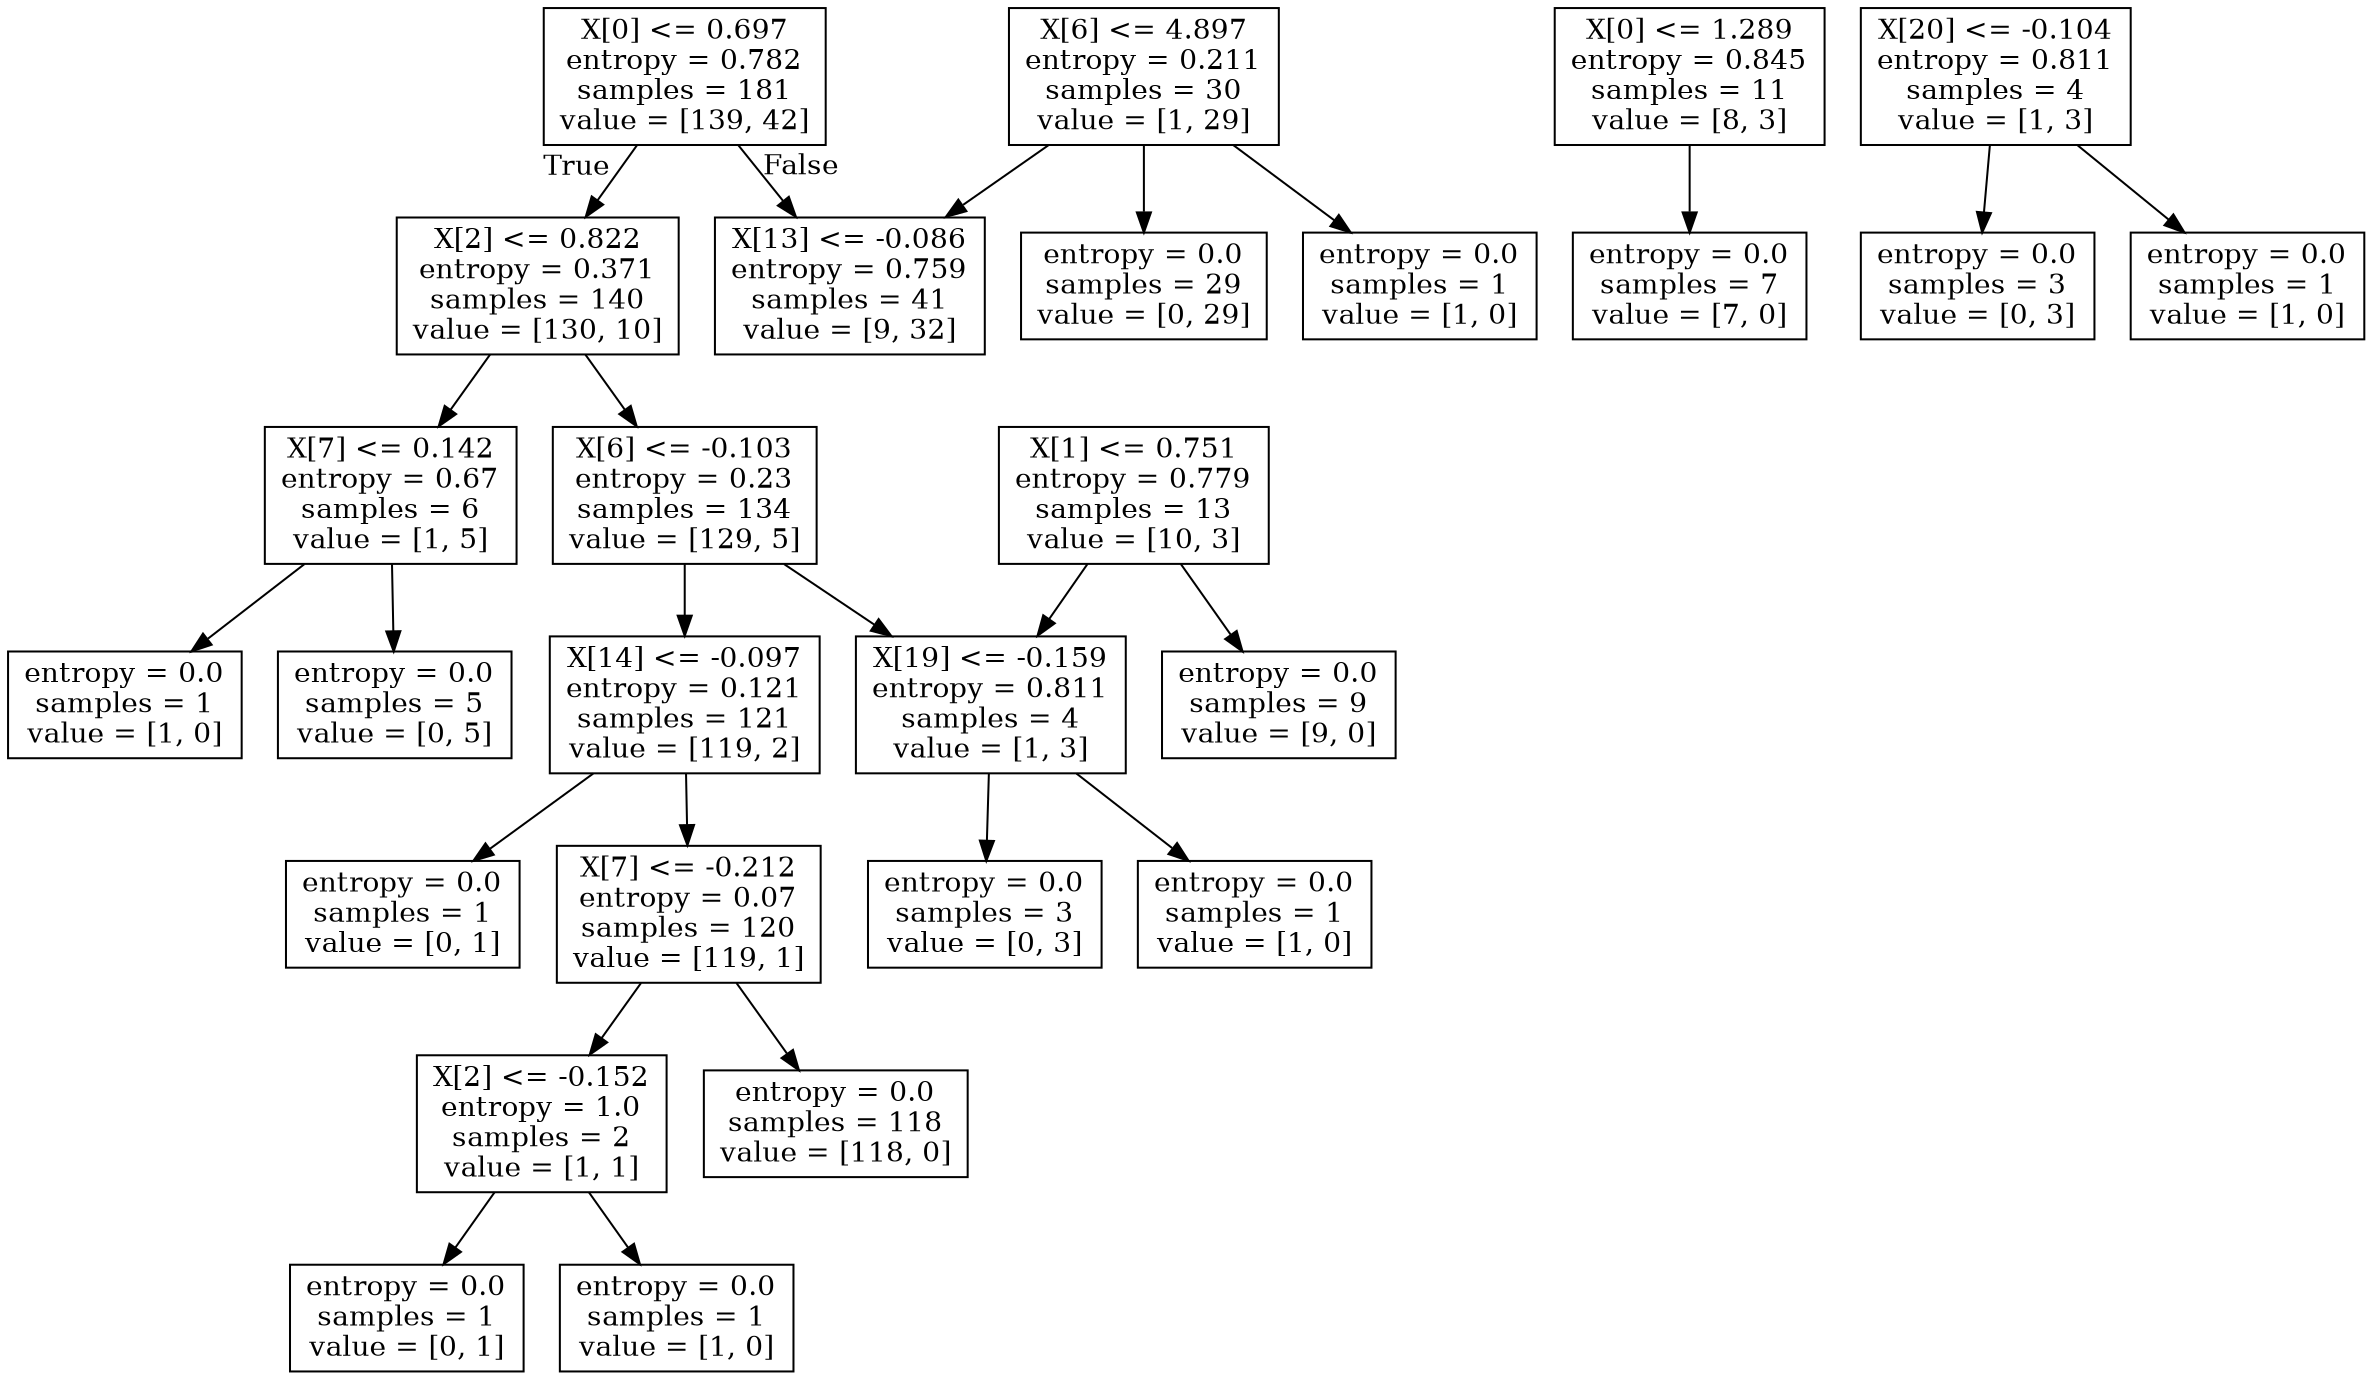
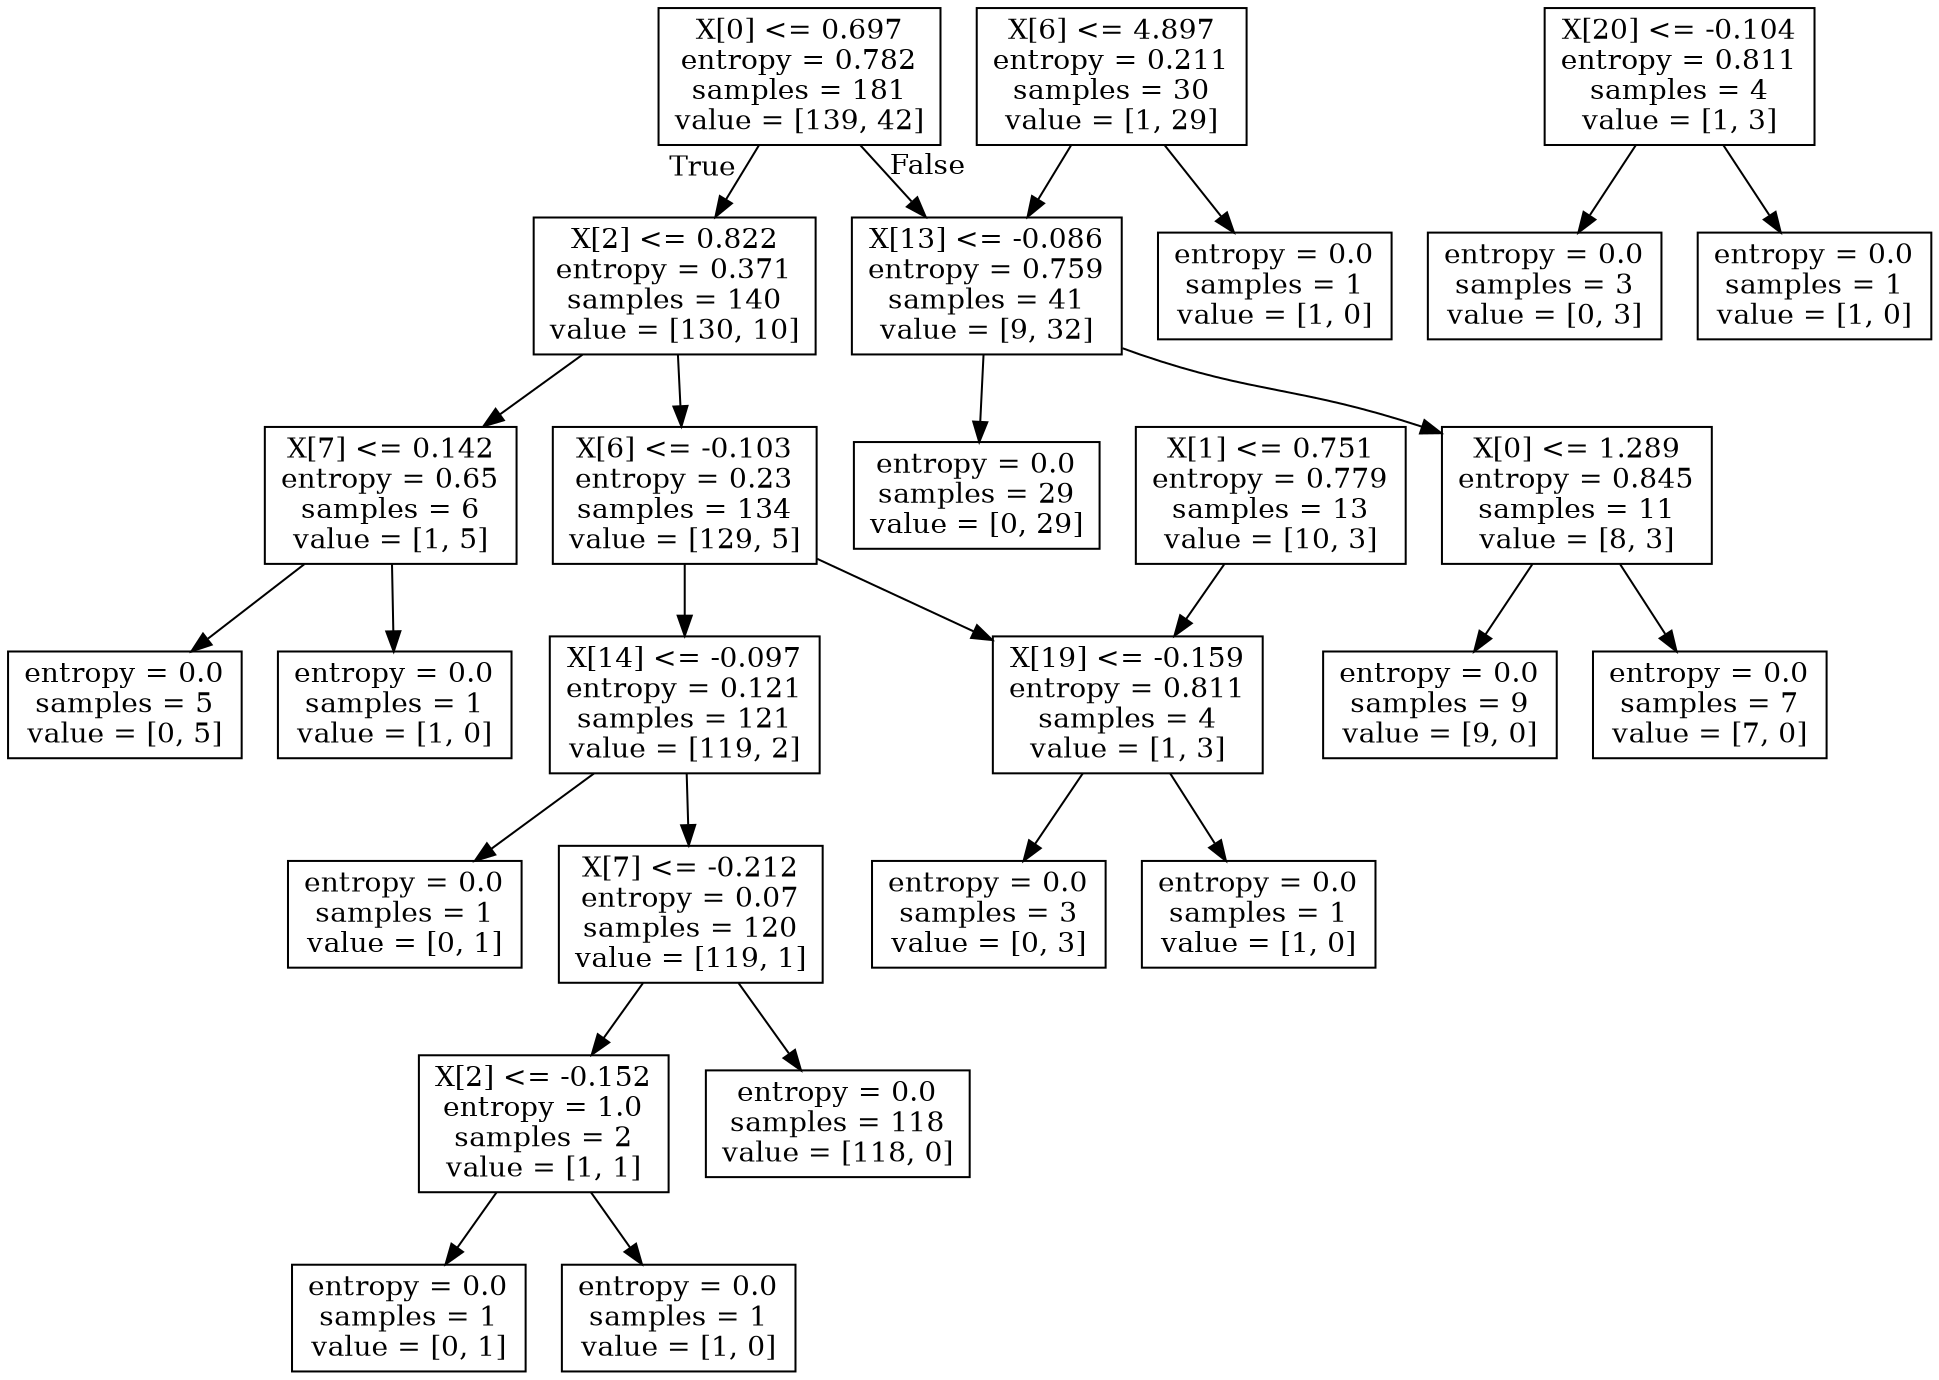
(1144, 179) -> (982, 388)
none -> (1272, 389)
(391, 495) -> (391, 495)
(1206, 599) -> (1509, 599)
